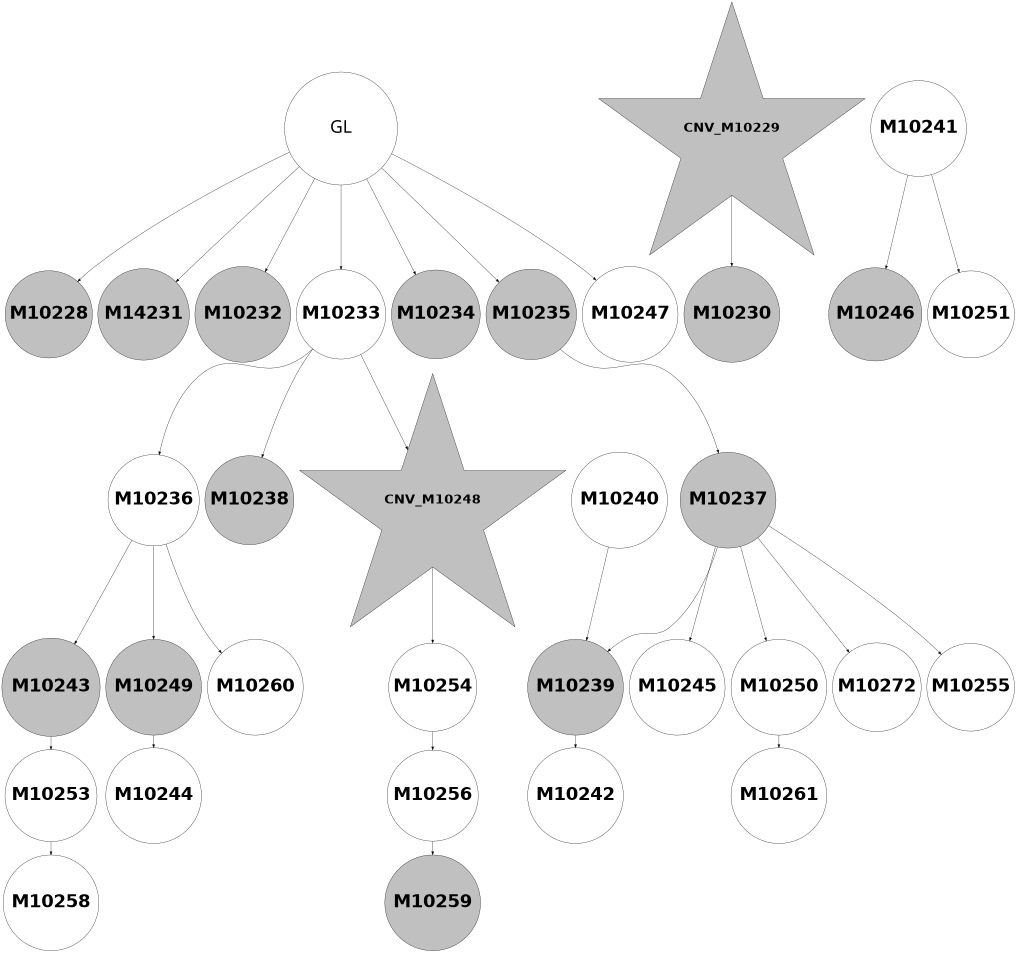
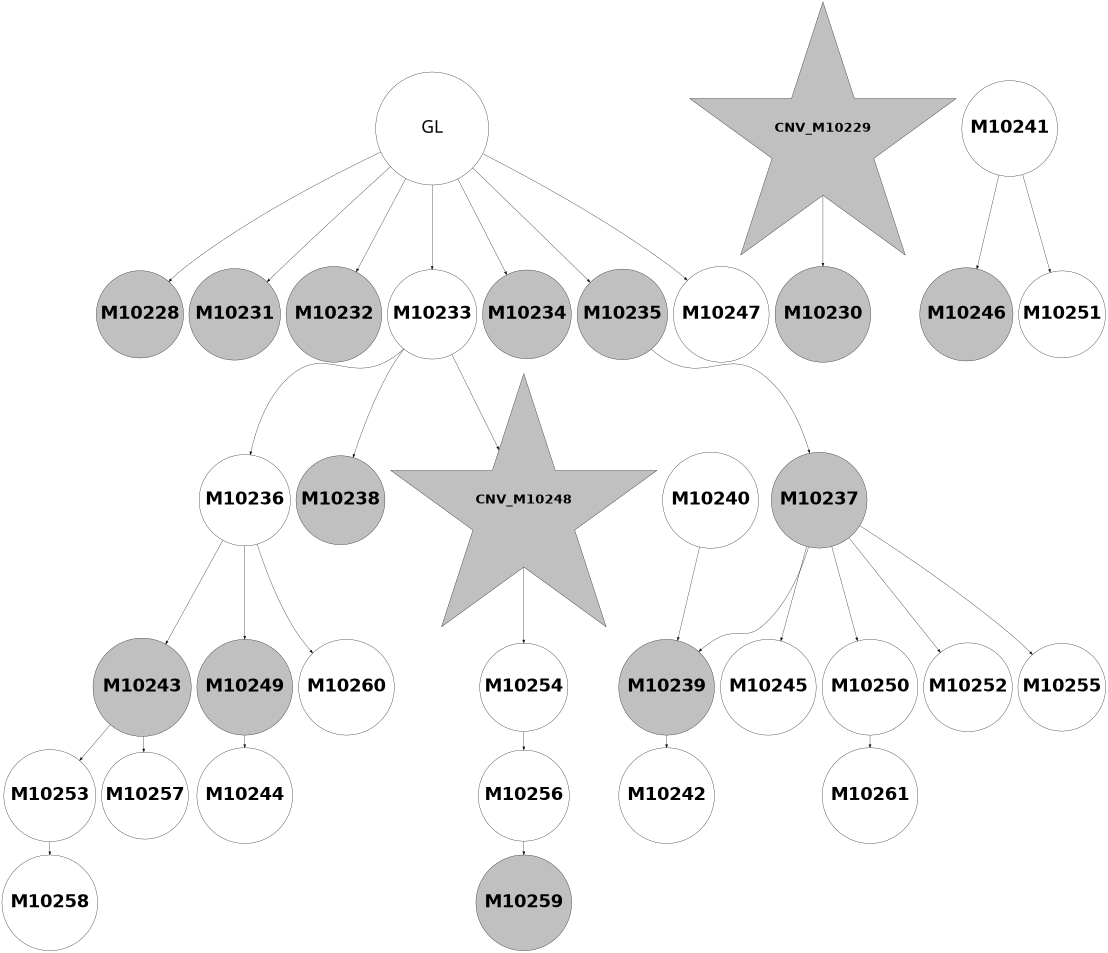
(144, 314) -> (235, 314)
(877, 687) -> (968, 687)
none -> (145, 796)
